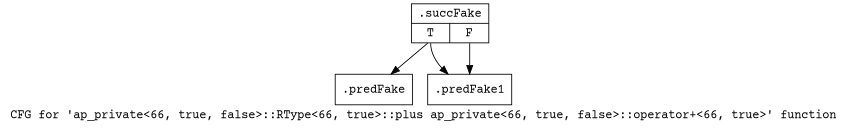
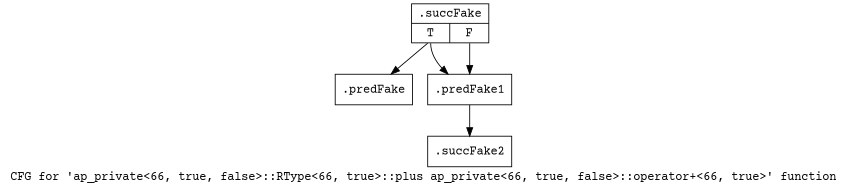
none -> (470, 151)
